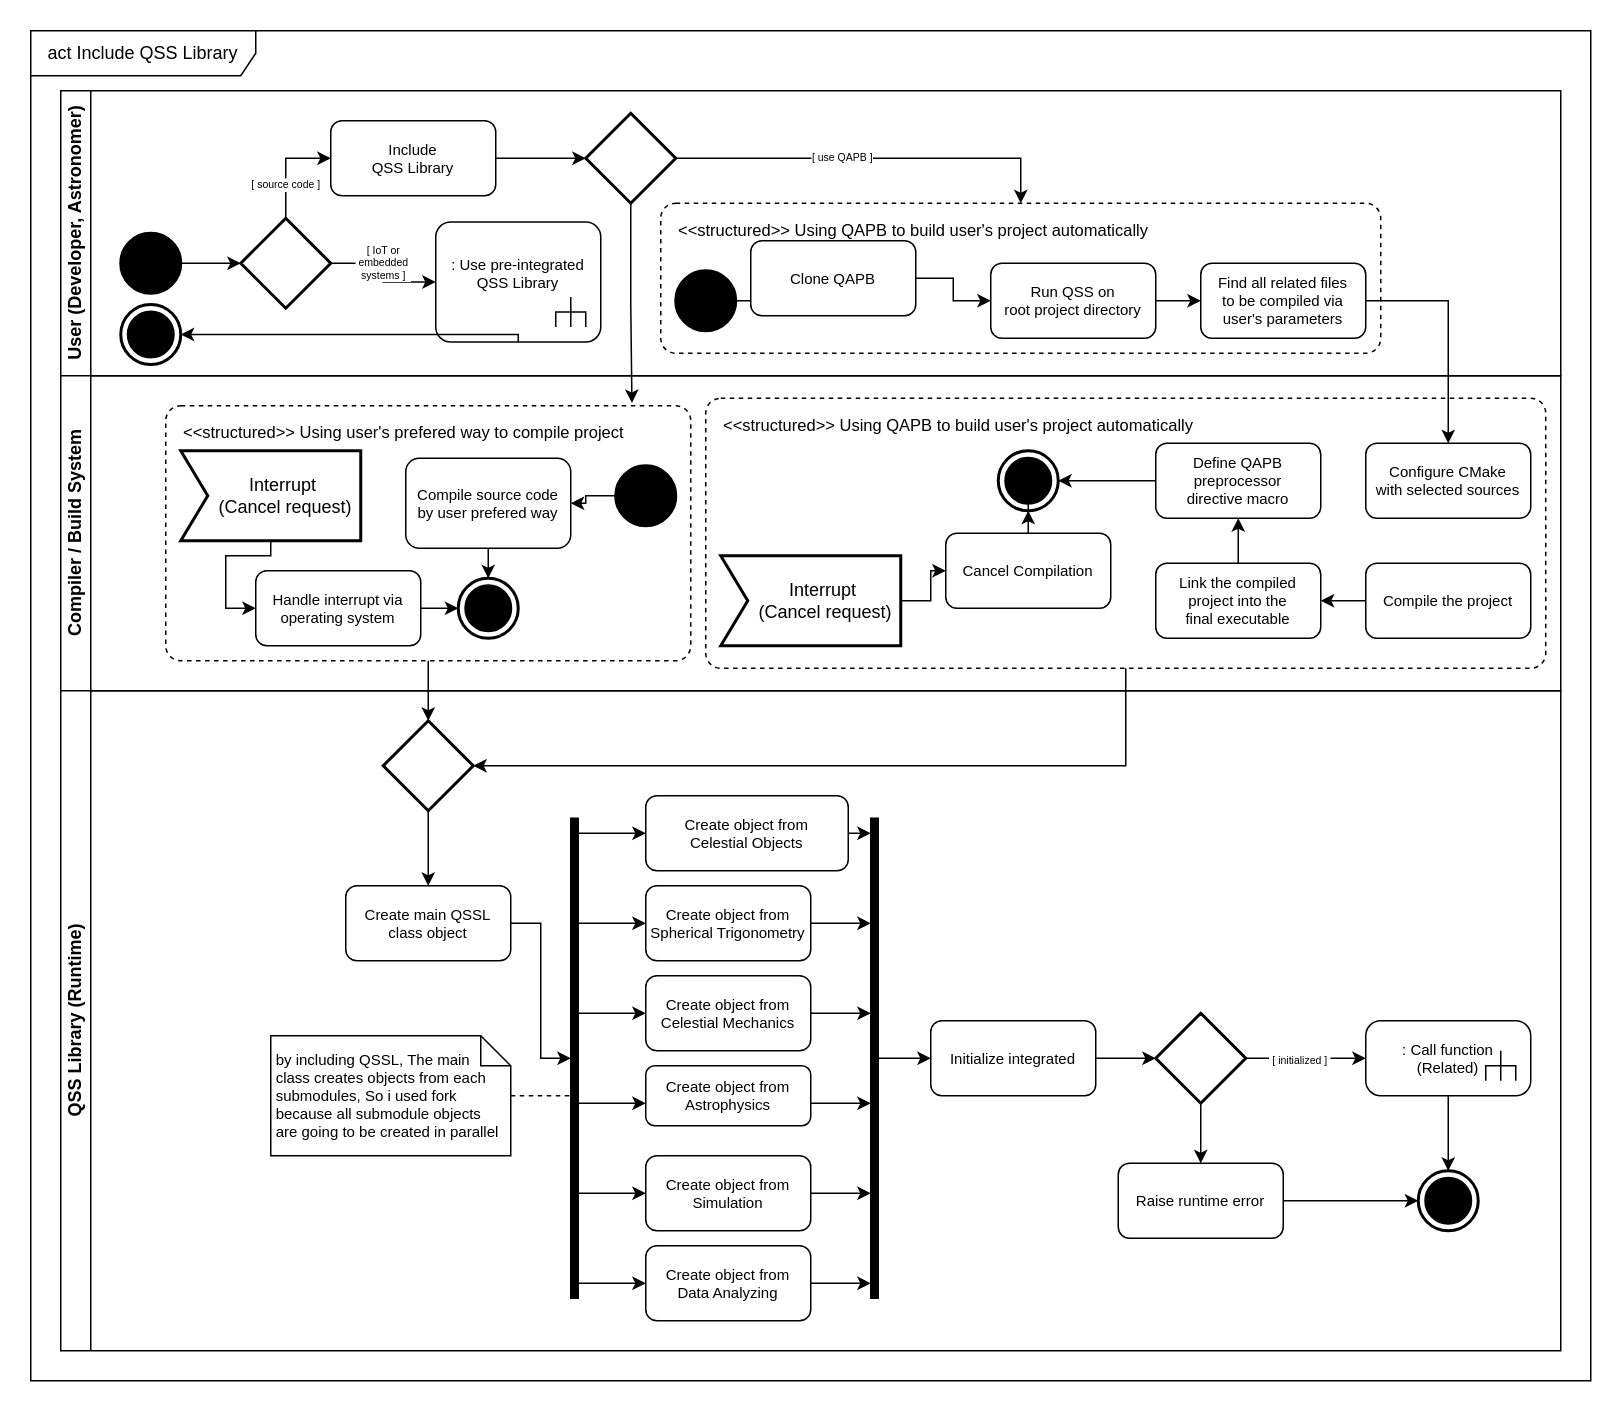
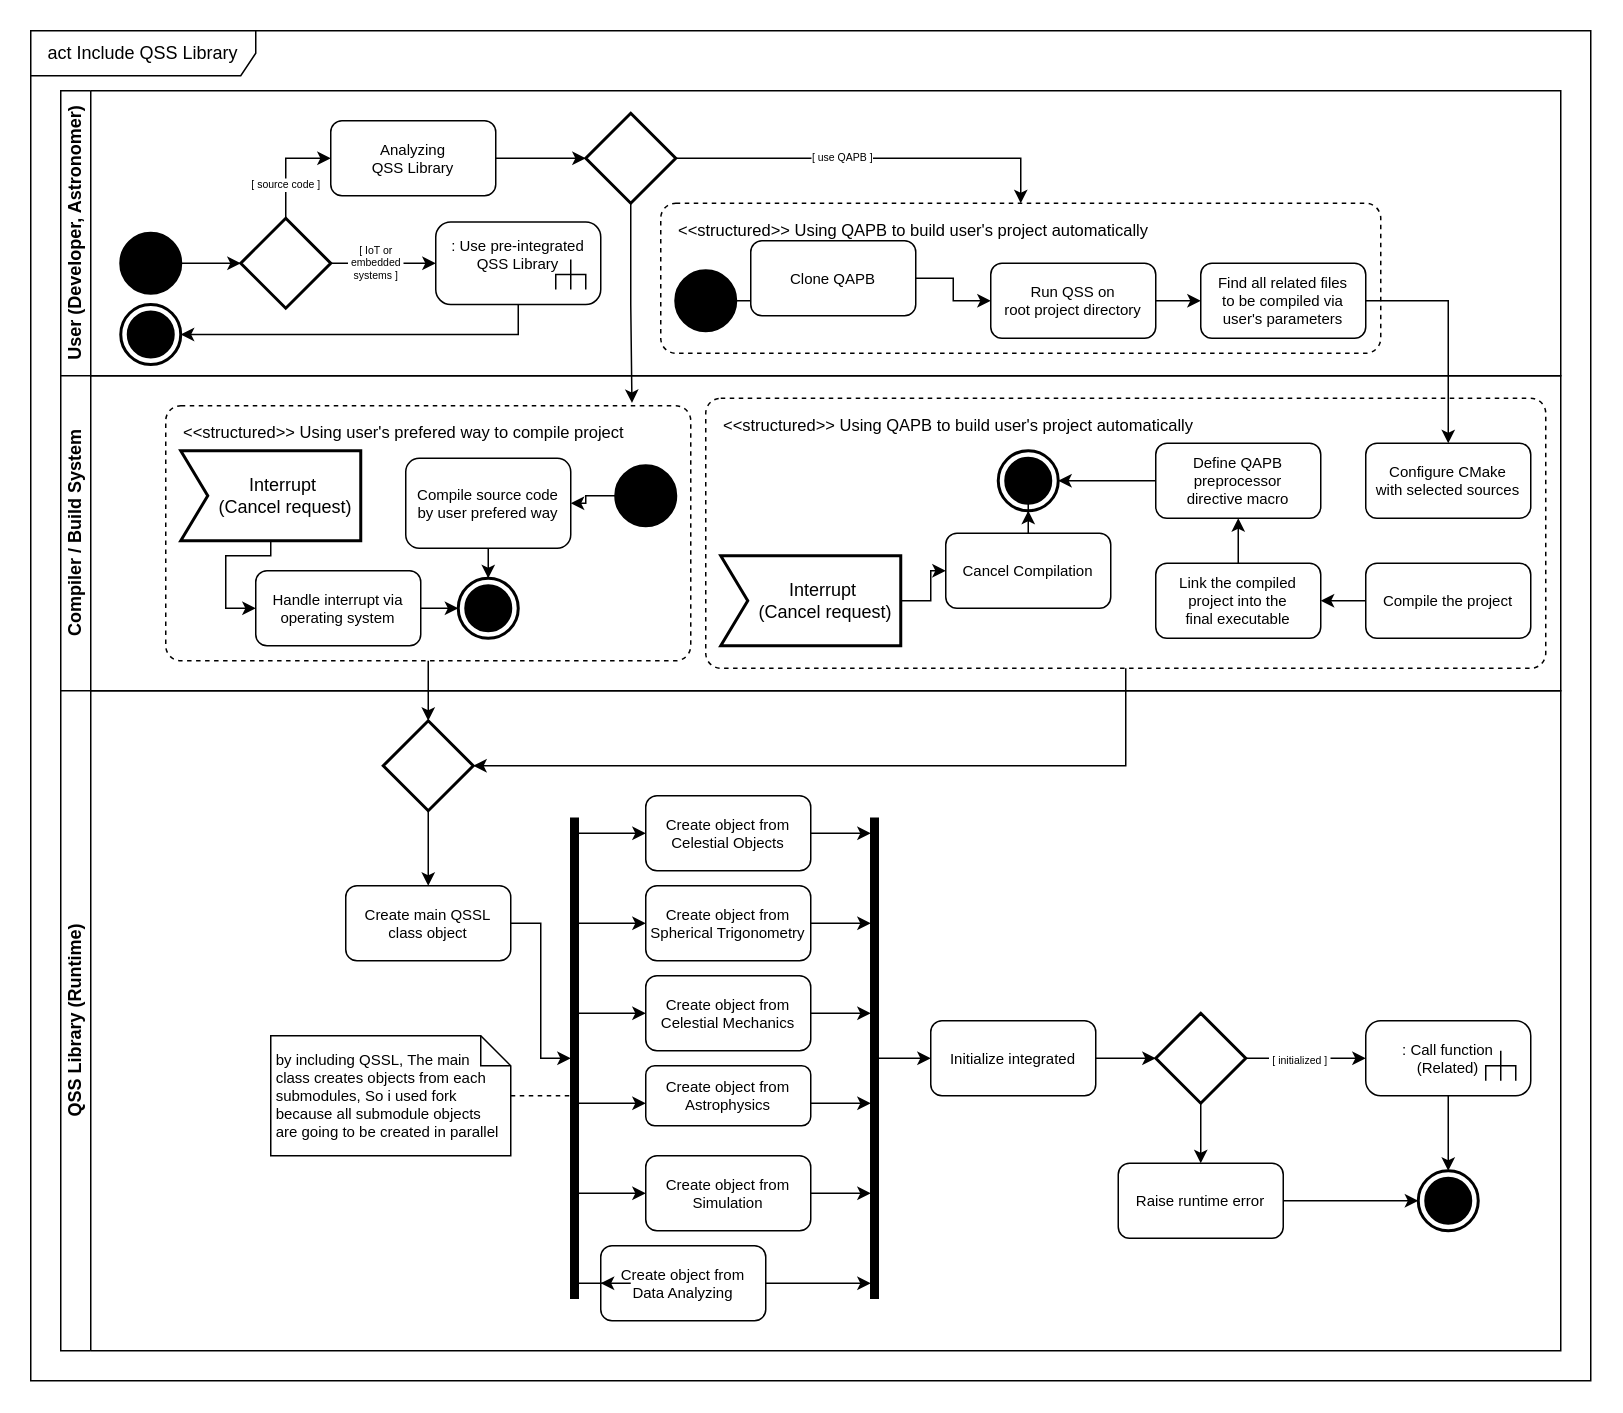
(413, 158) -> (413, 158)
(518, 282) -> (518, 263)
(747, 833) -> (728, 833)
(728, 1283) -> (683, 1283)
